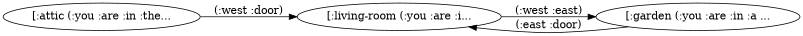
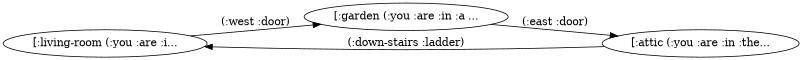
(249, 11) -> (406, 43)
(549, 11) -> (256, 22)
(553, 33) -> (551, 30)
